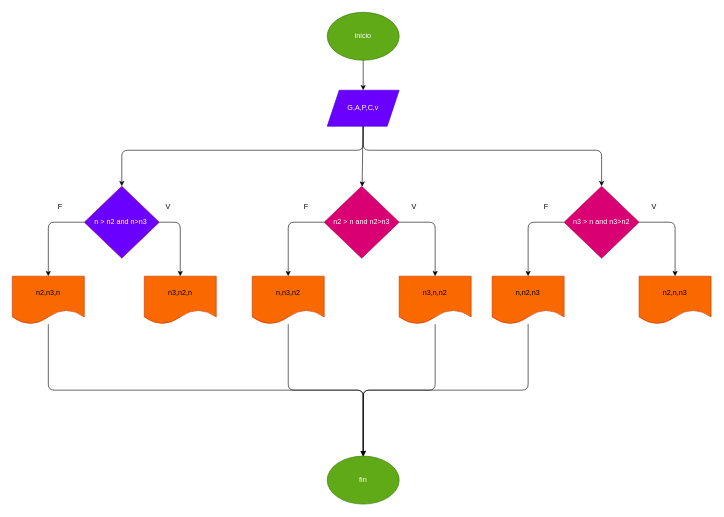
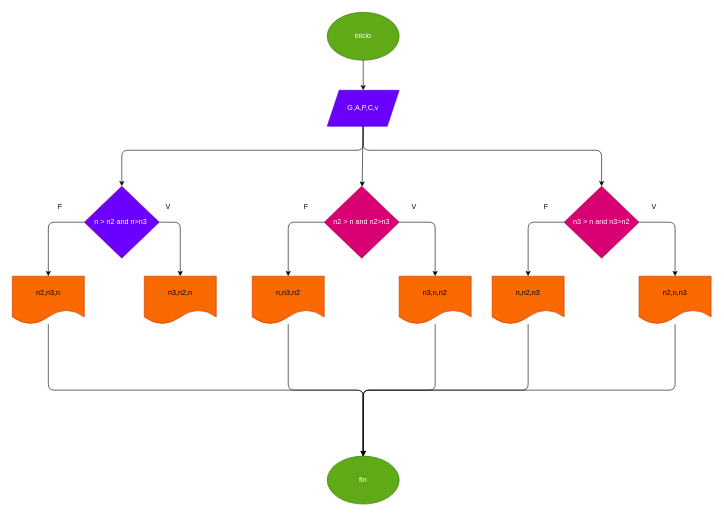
none -> (633, 390)
